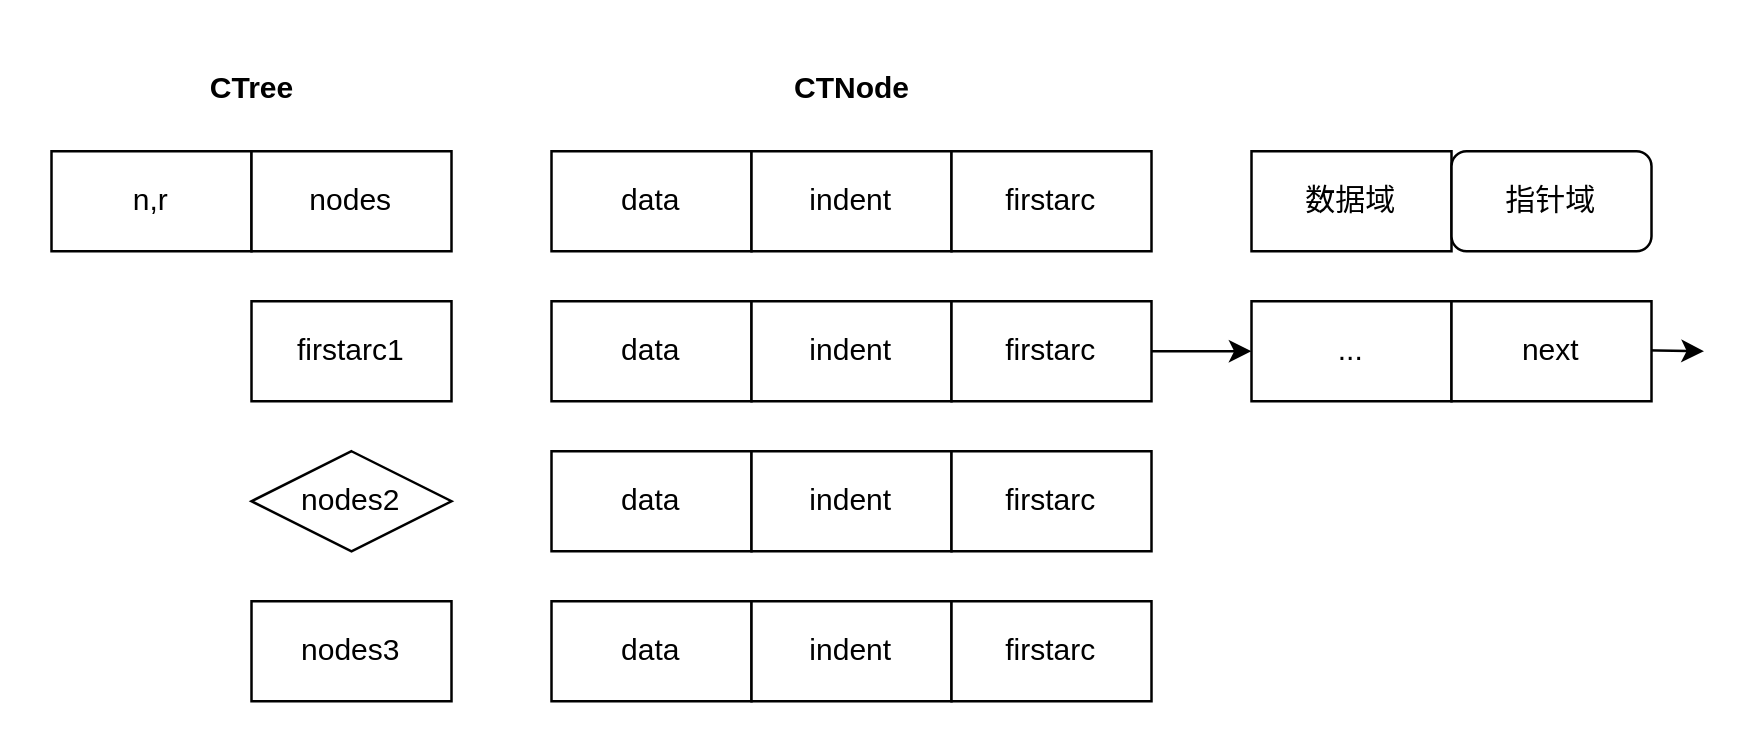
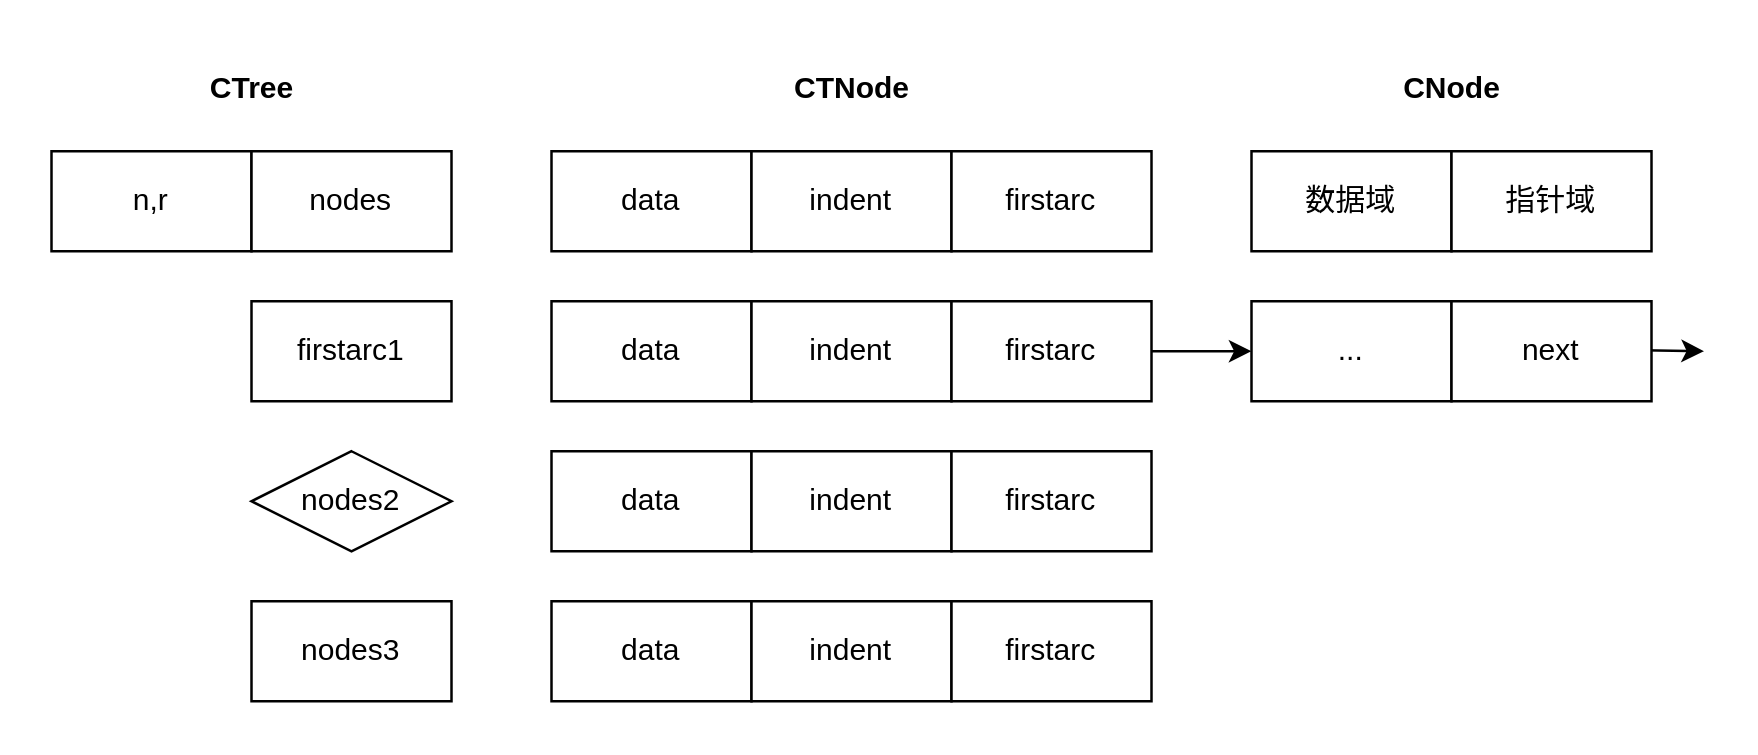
none -> (1451, 89)
(1551, 201) -> (1551, 201)
